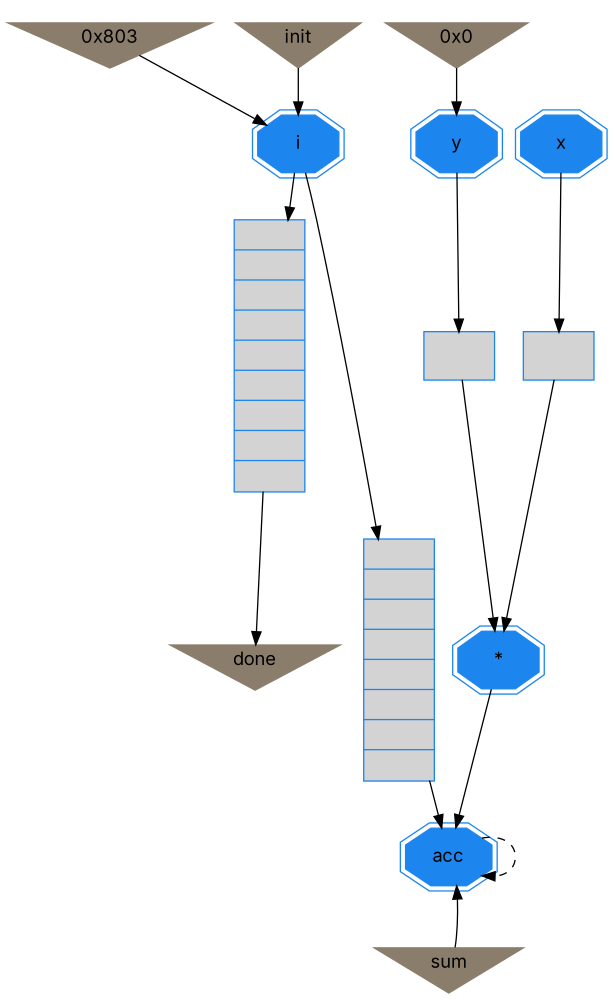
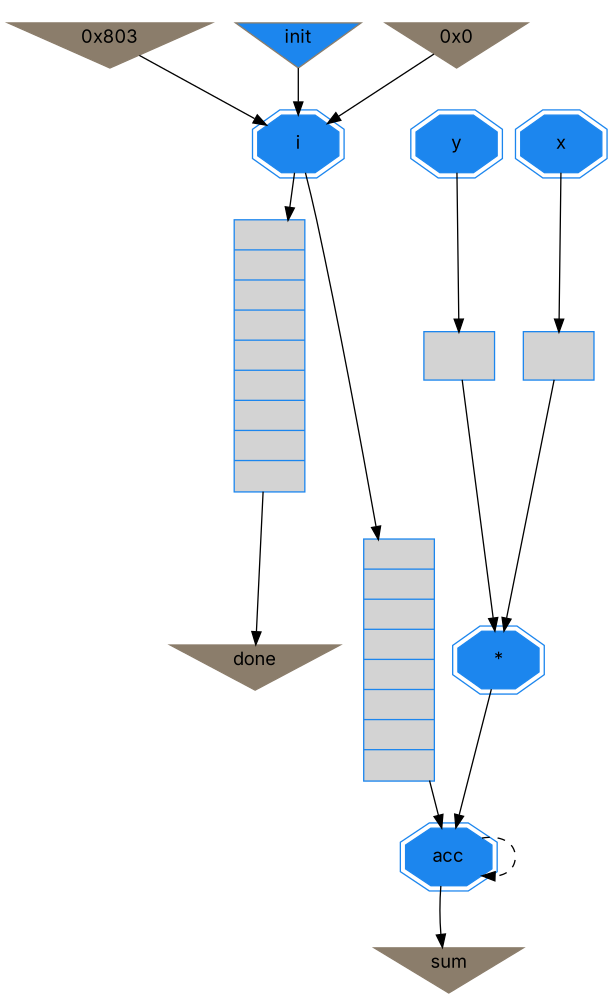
(298, 38) -> (298, 38)
(457, 85) -> (386, 85)
(457, 923) -> (440, 910)
